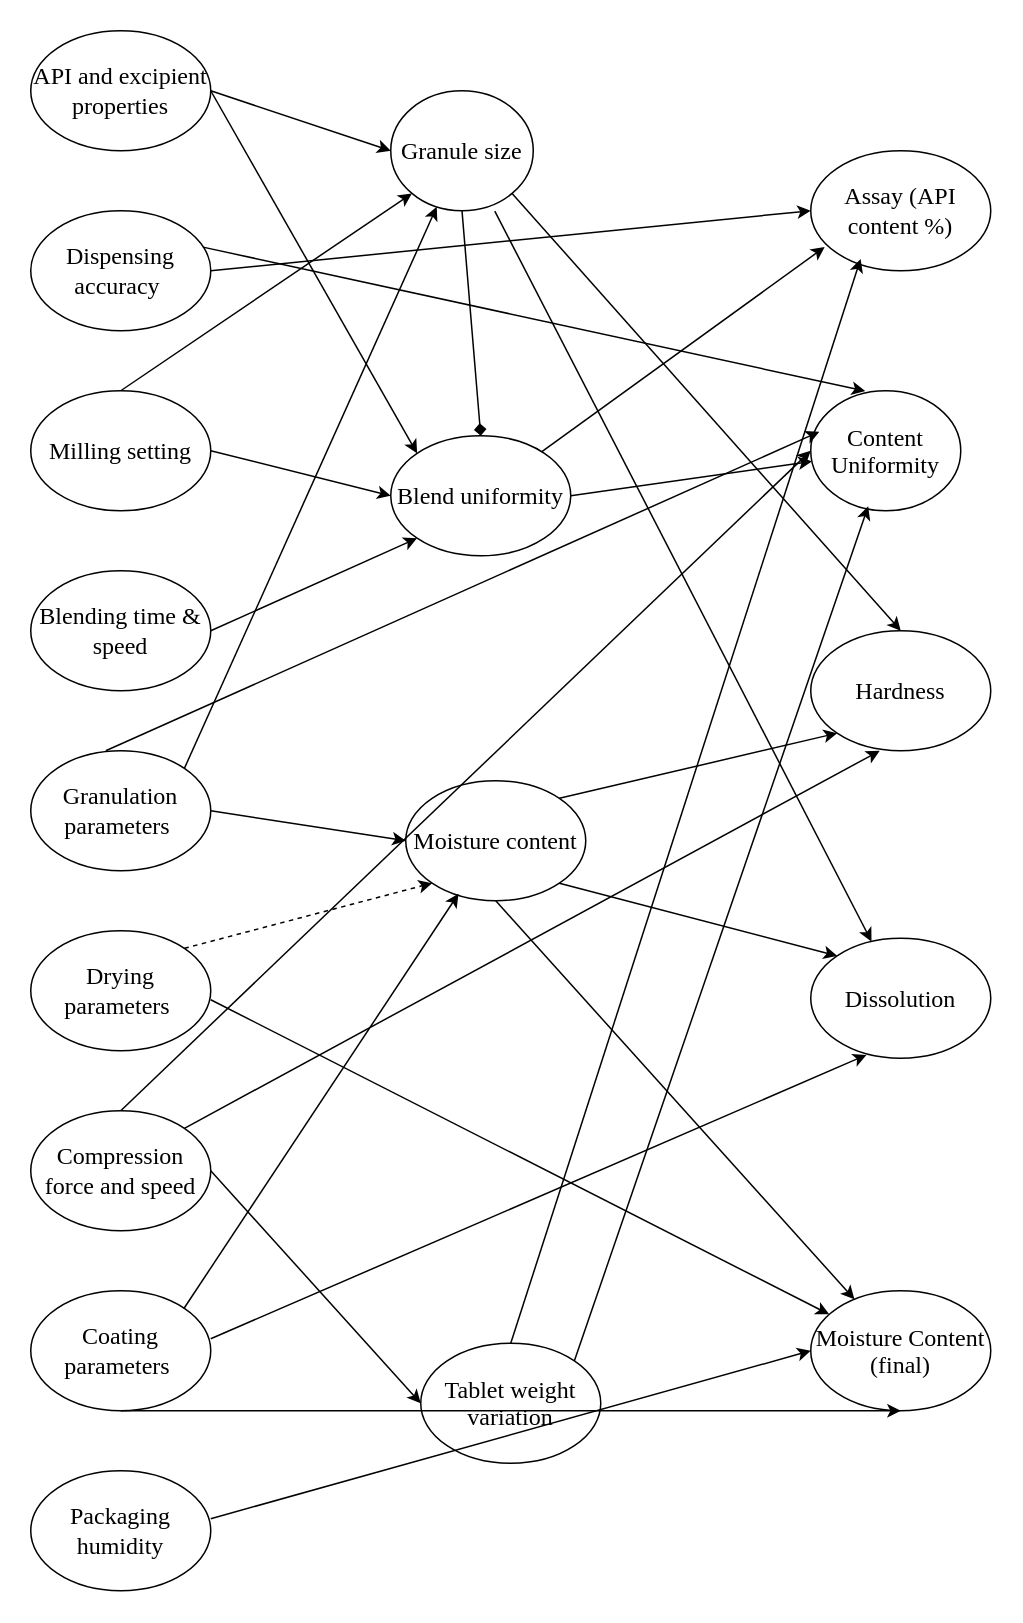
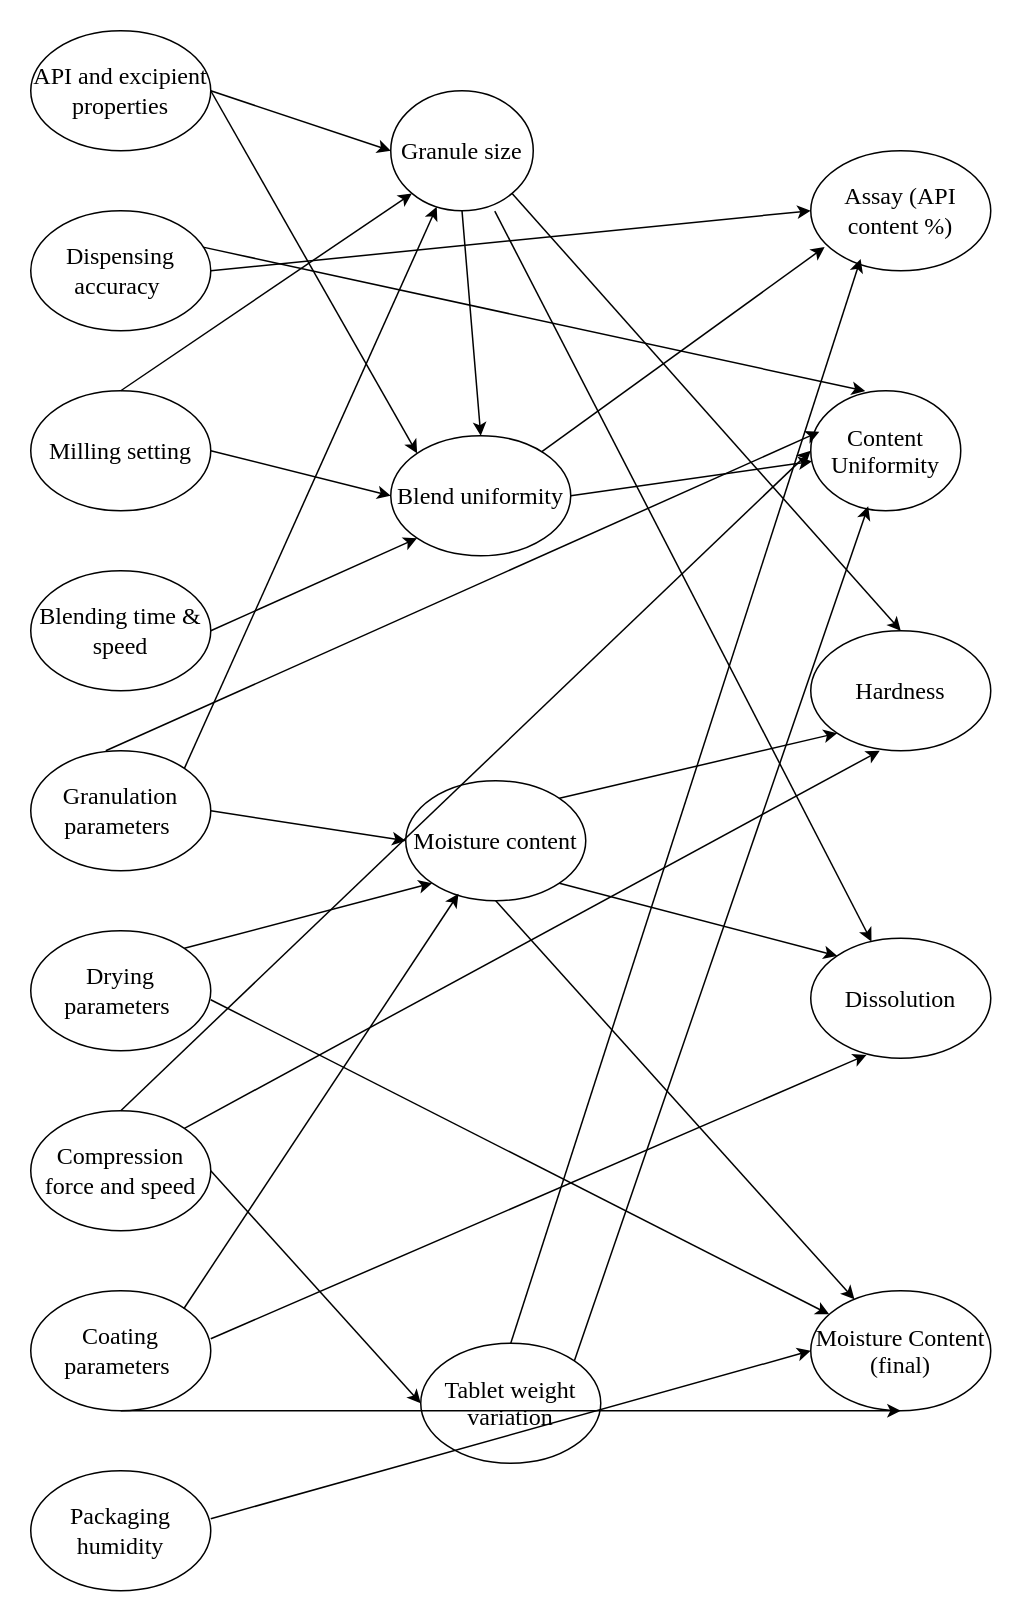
(480, 423) -> (480, 424)
(256, 929) -> (256, 929)
